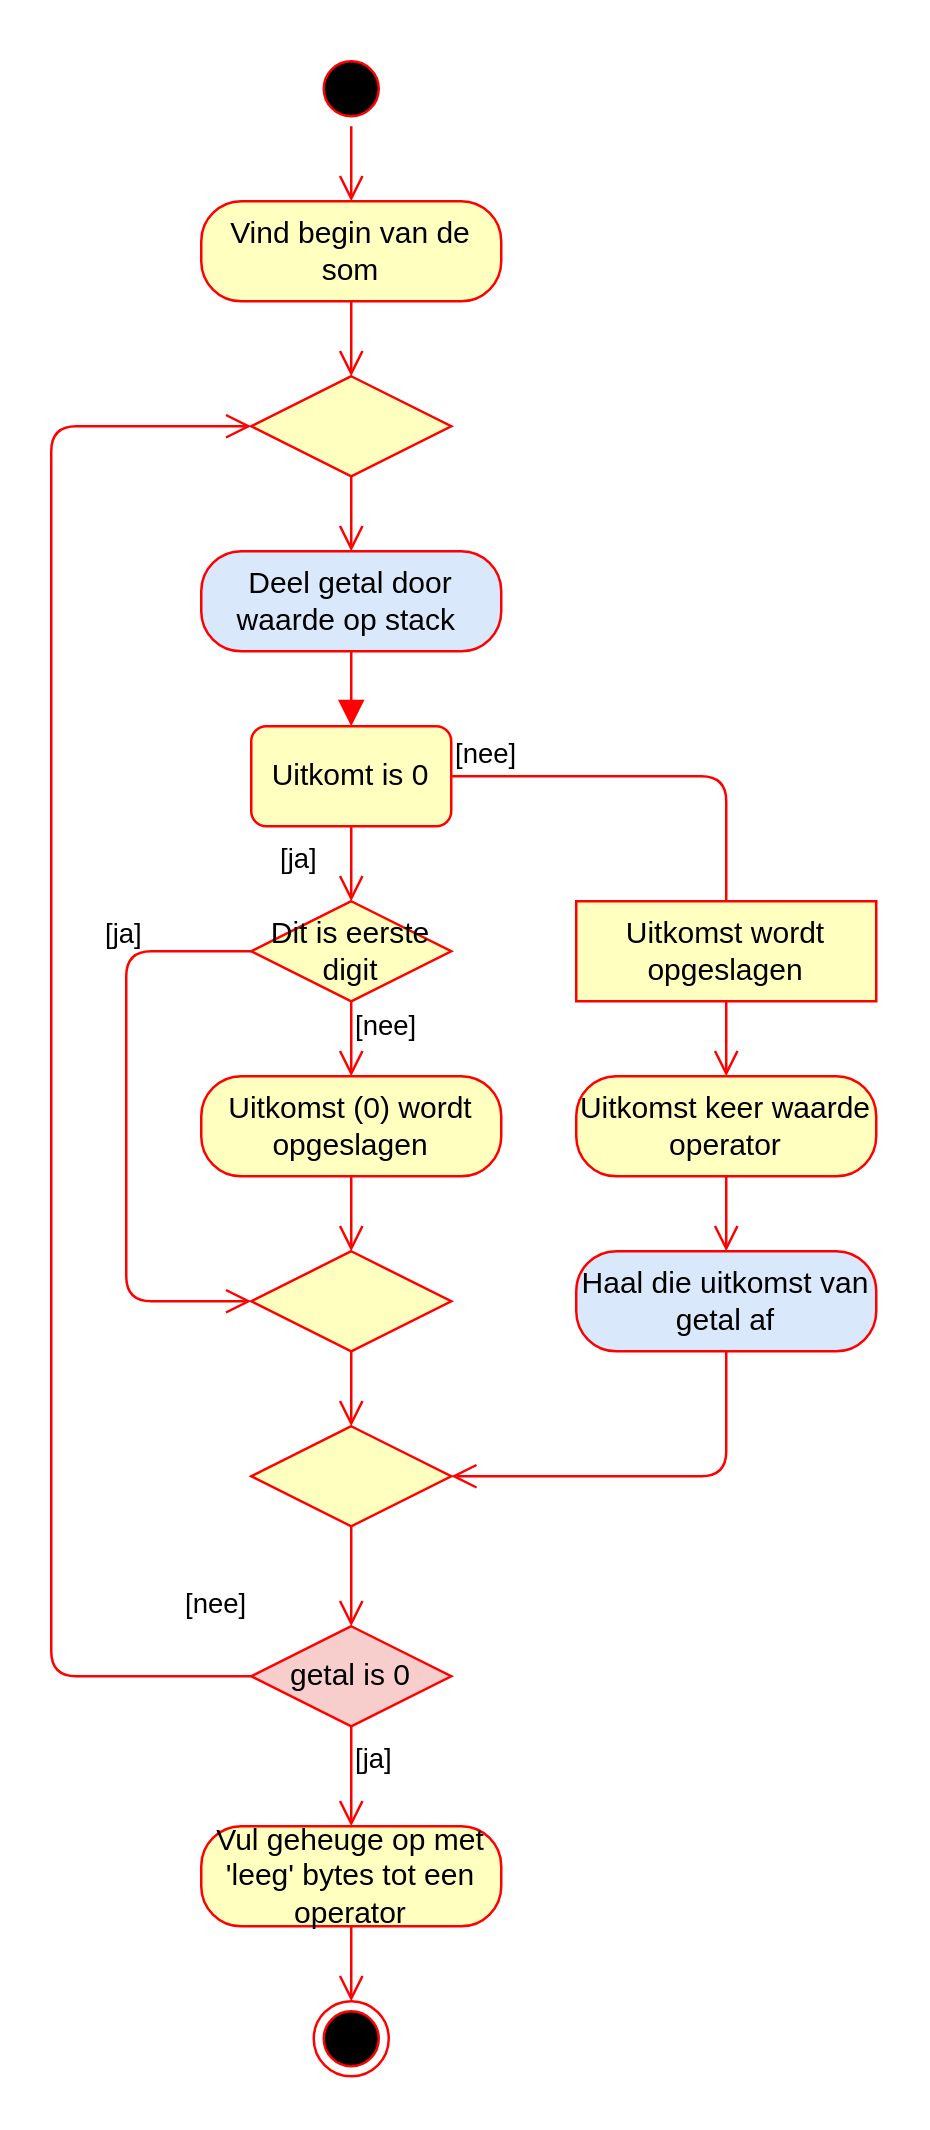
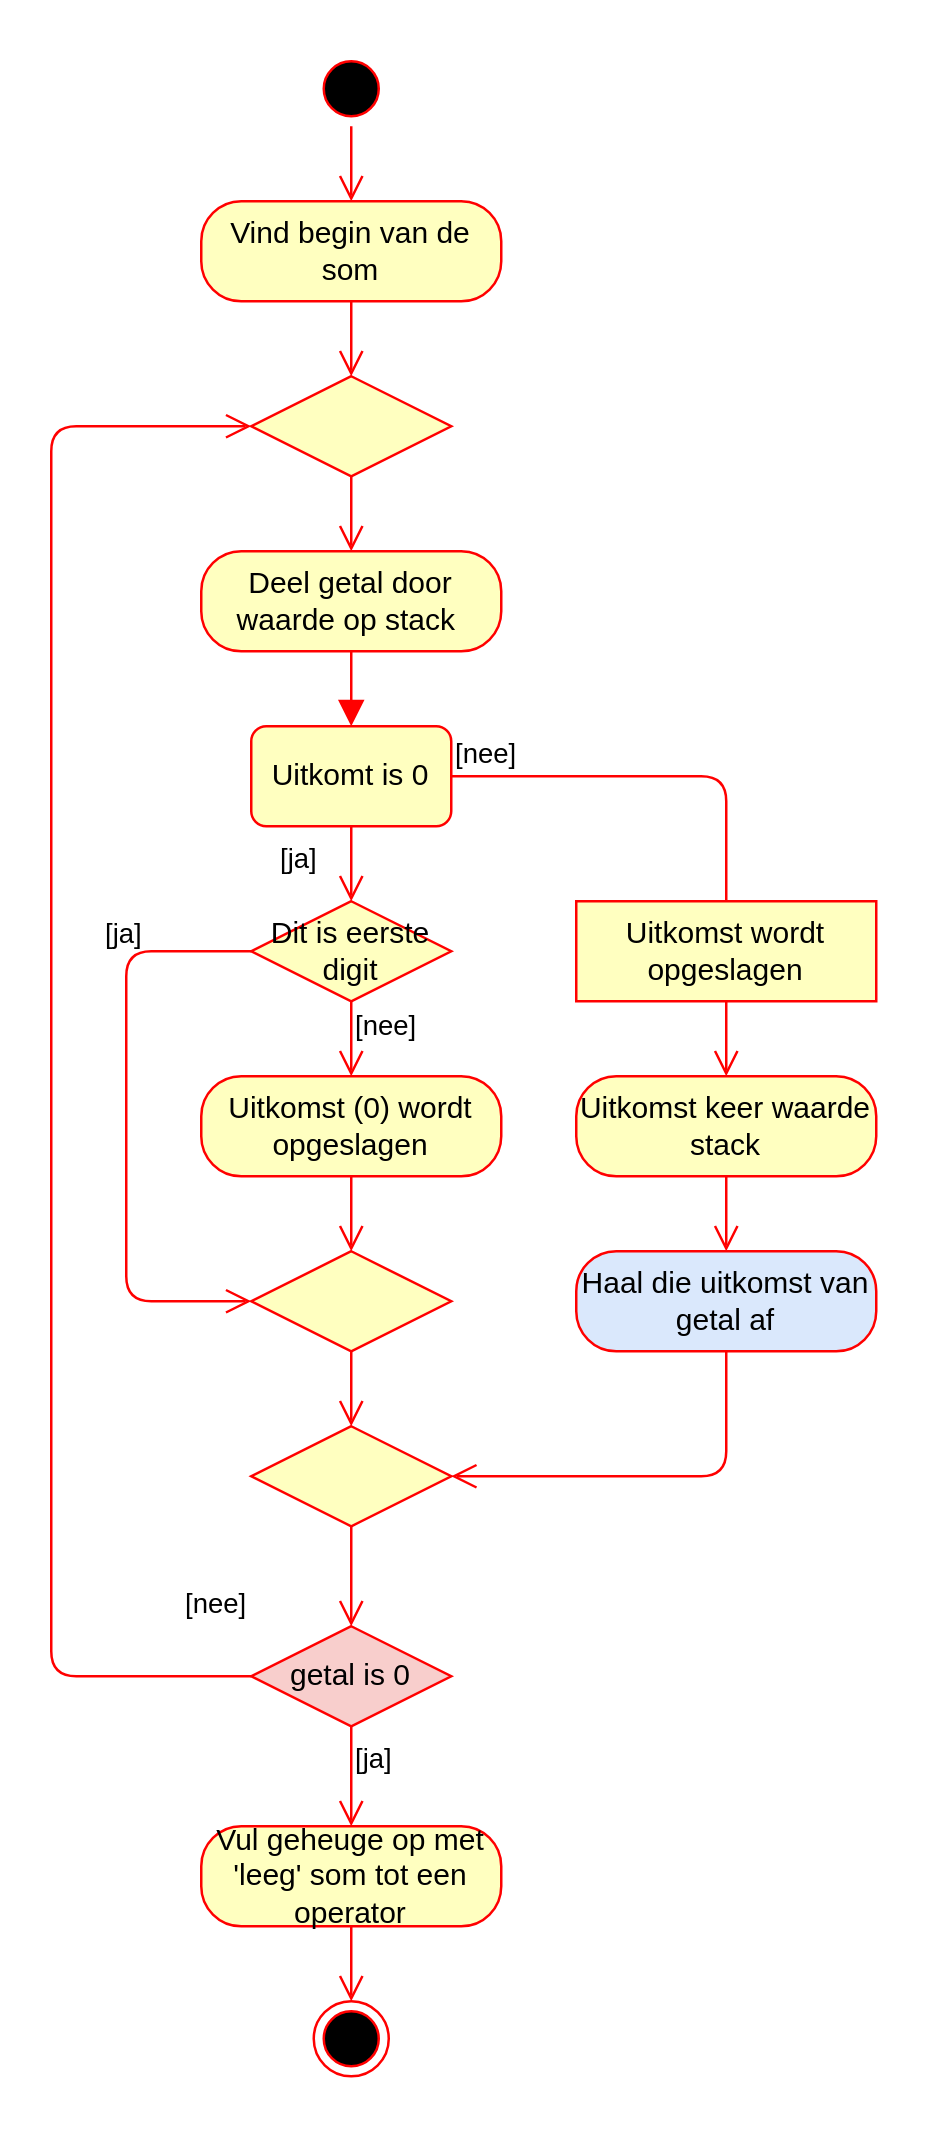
(351, 601) -> (351, 601)
(726, 1126) -> (726, 1126)
(351, 1876) -> (351, 1876)
